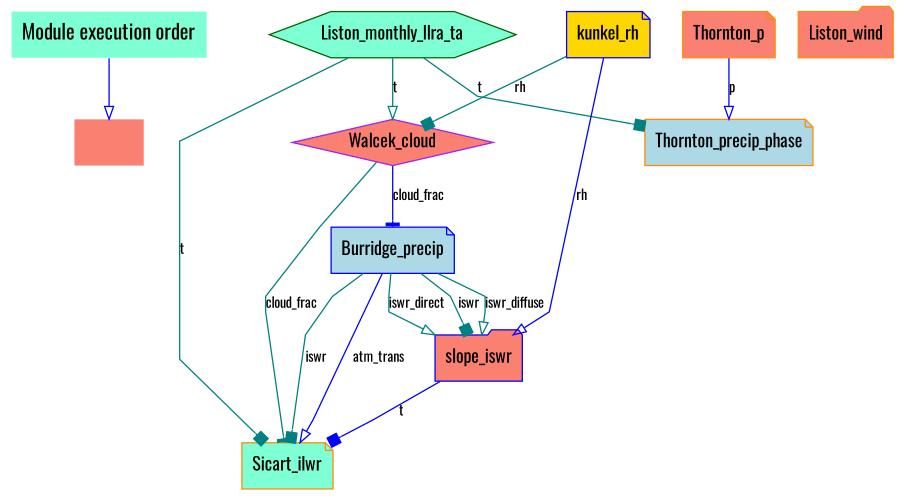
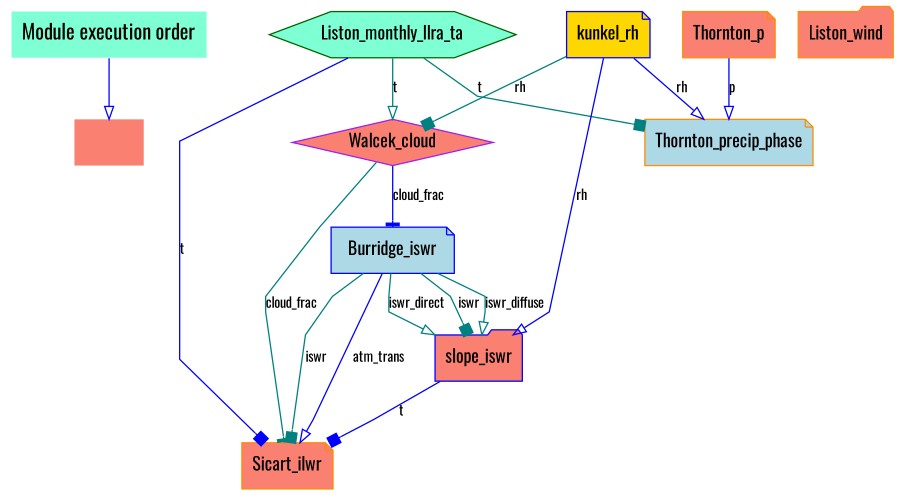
none -> (664, 84)
(180, 209) -> (180, 209)
(393, 250) -> (393, 250)
(287, 466) -> (287, 466)
